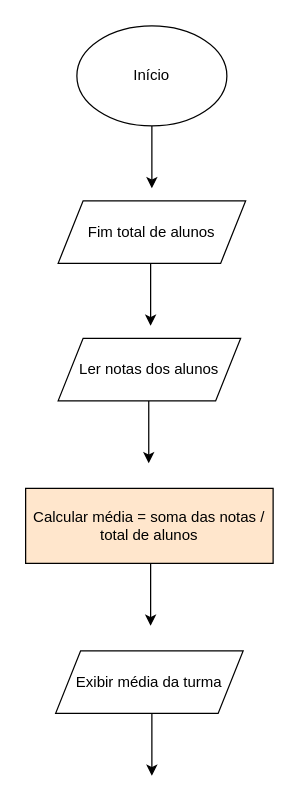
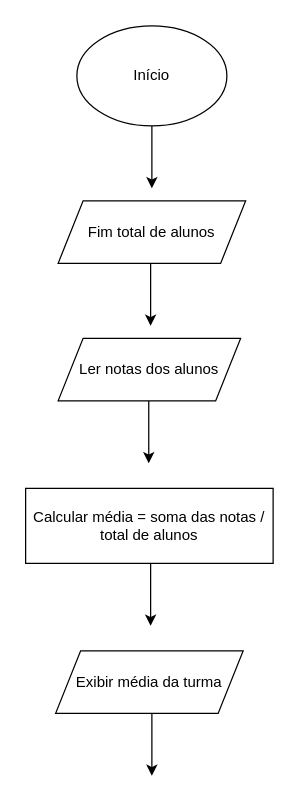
(149, 526) -> (149, 526)
